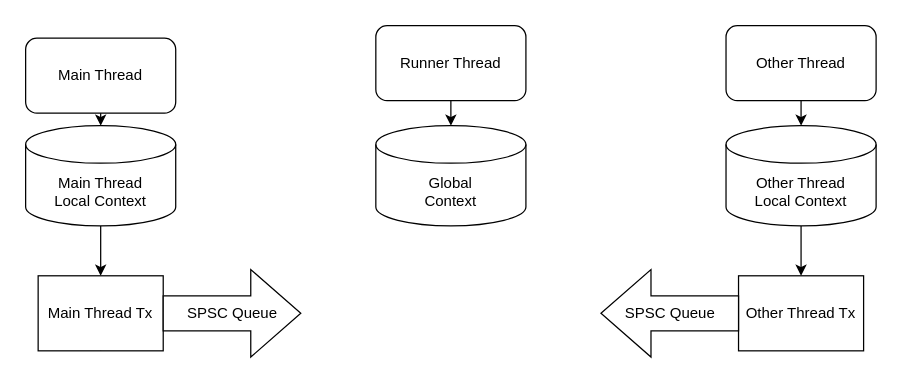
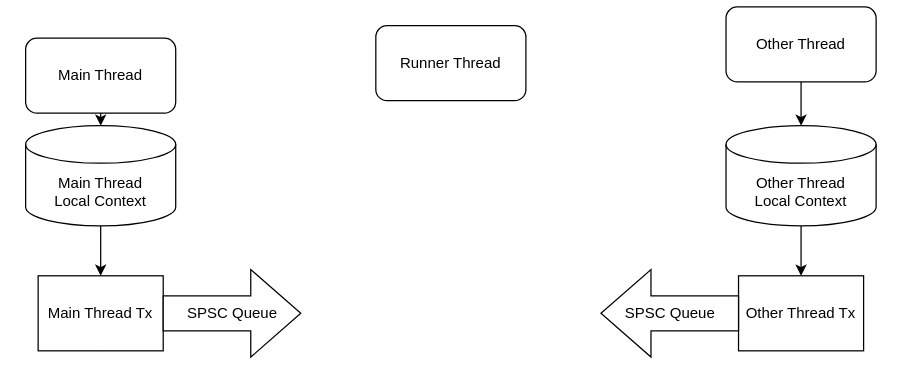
(801, 63) -> (801, 44)
(451, 109) -> none
(451, 176) -> none
